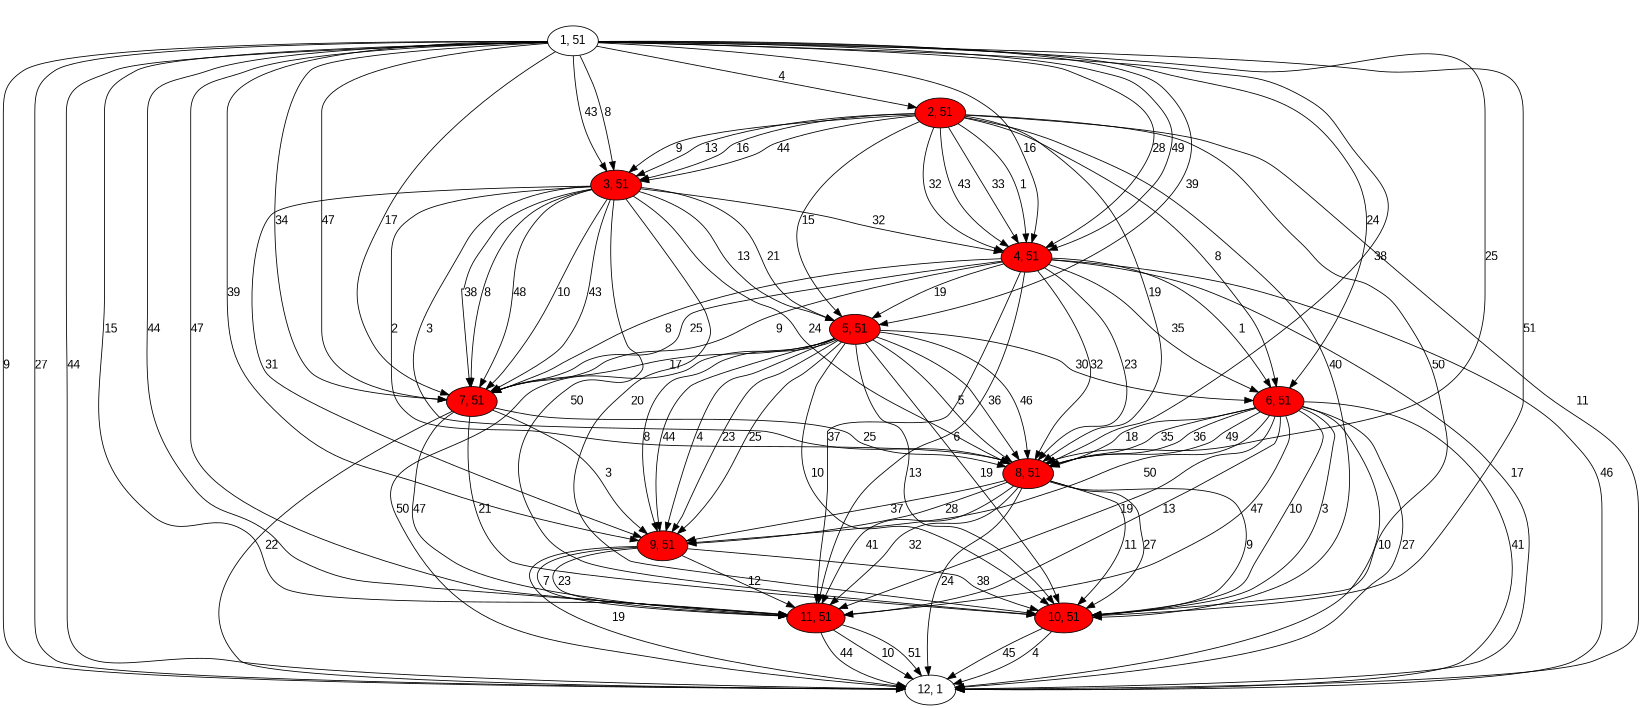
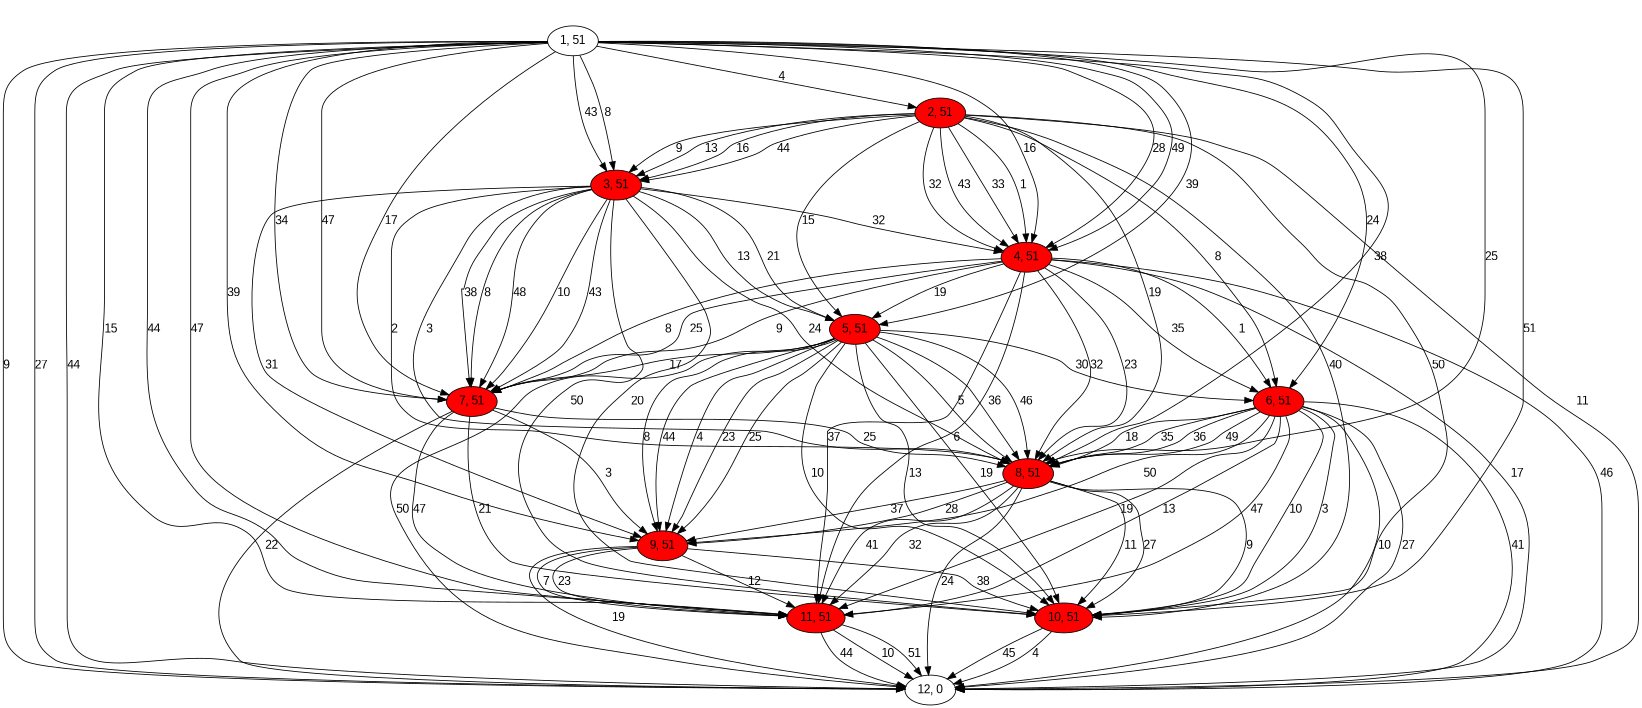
(930, 690) -> (930, 690)
